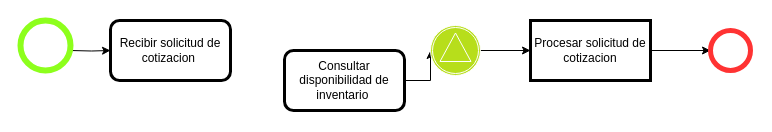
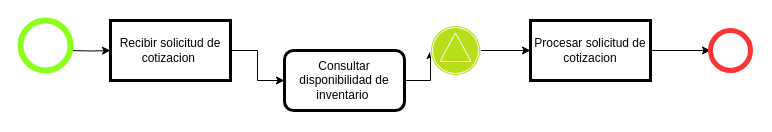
(171, 51) -> (171, 51)
none -> (258, 62)
